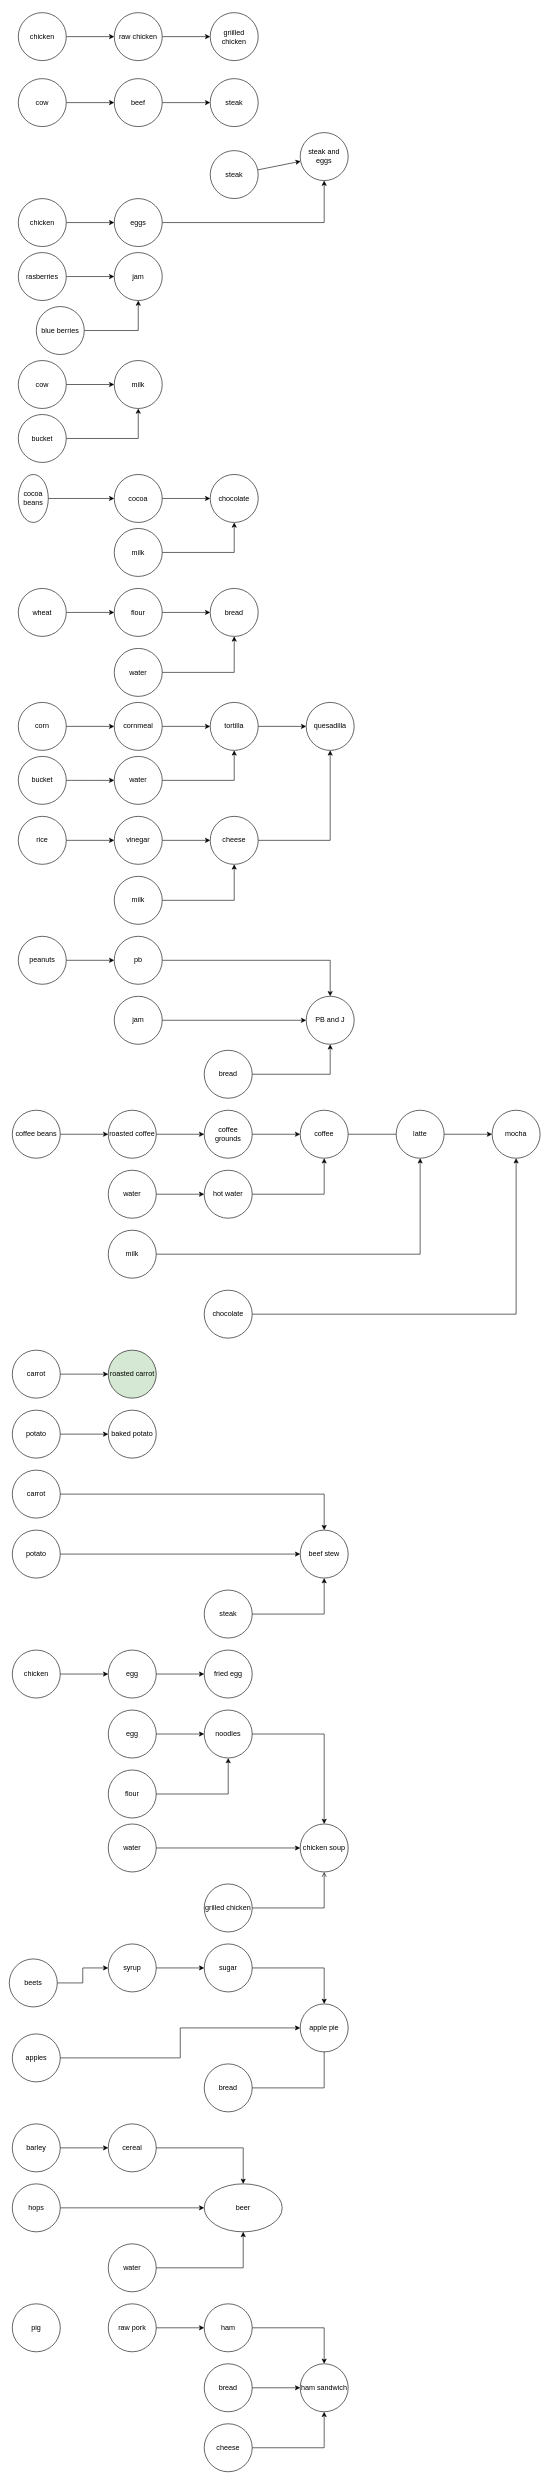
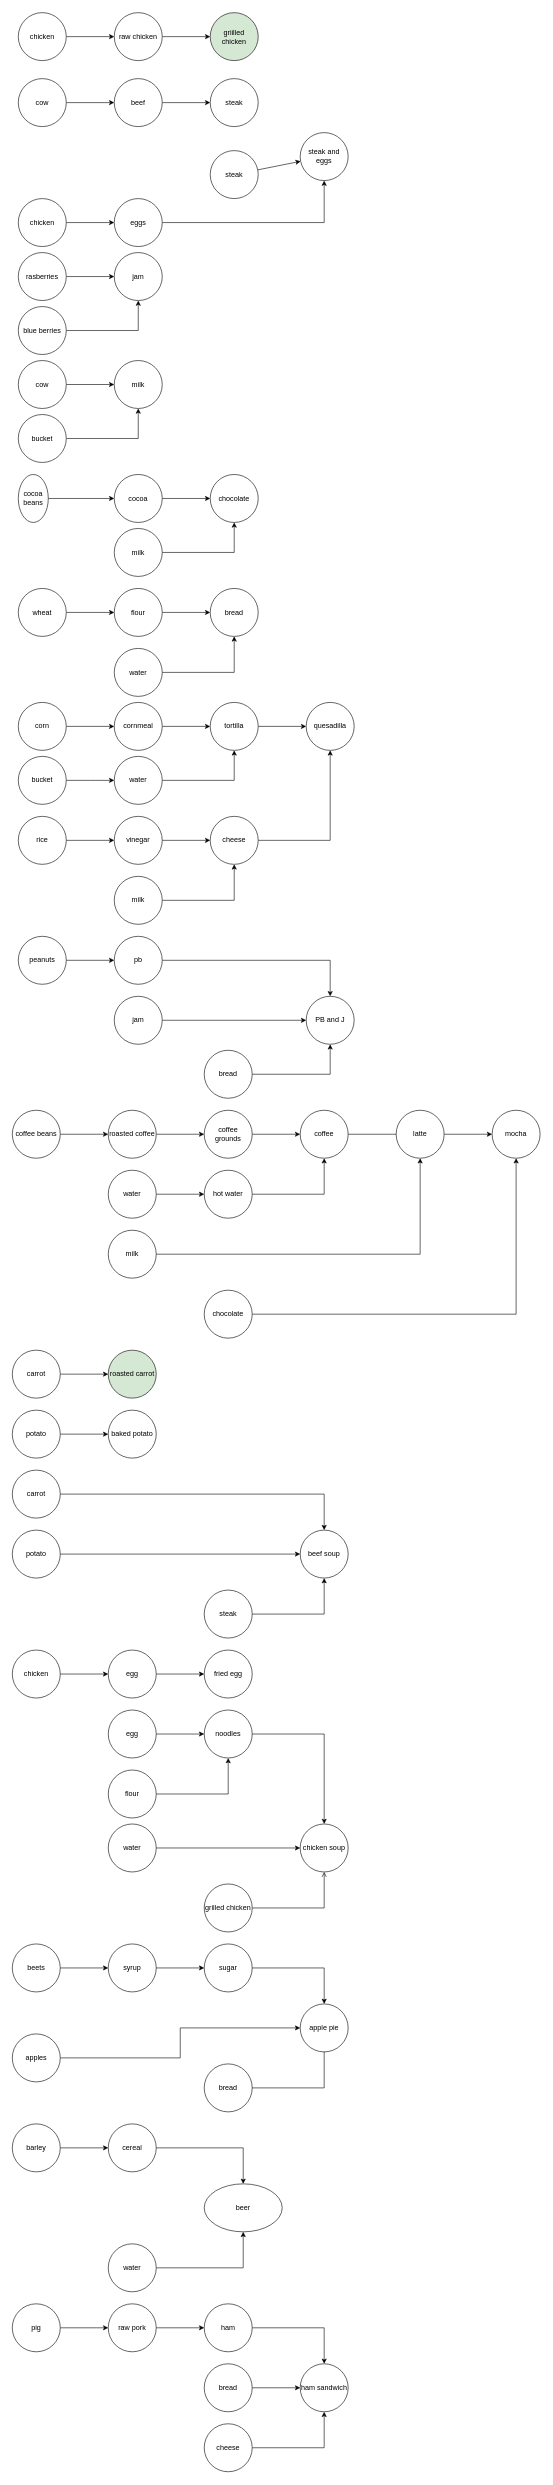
(234, 36) -> (234, 36)
(60, 330) -> (42, 330)
(324, 1554) -> (324, 1554)
(33, 1983) -> (36, 1968)
(36, 2208) -> none
(198, 2208) -> none
none -> (102, 2328)
